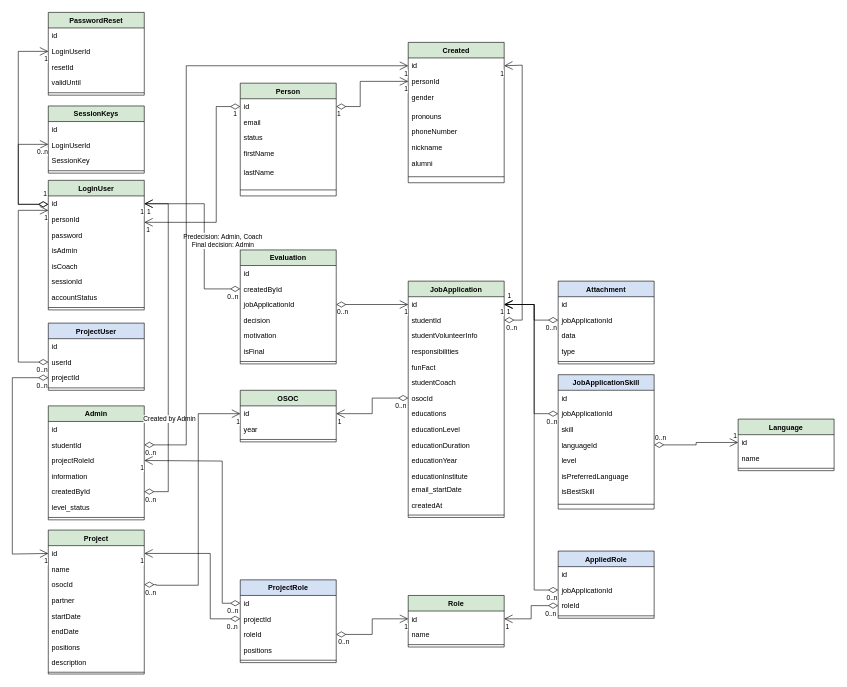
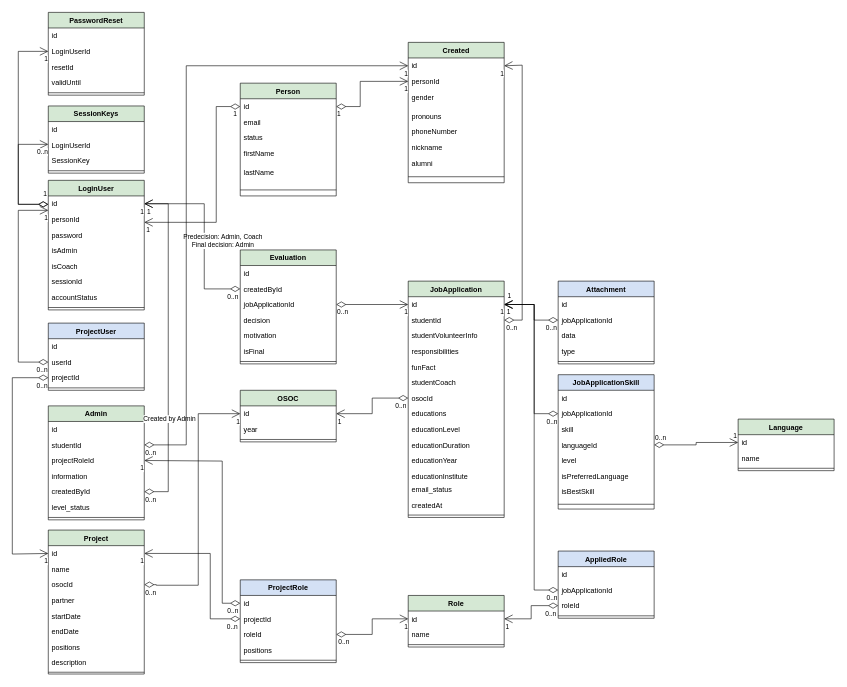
(440, 490) -> (434, 490)
